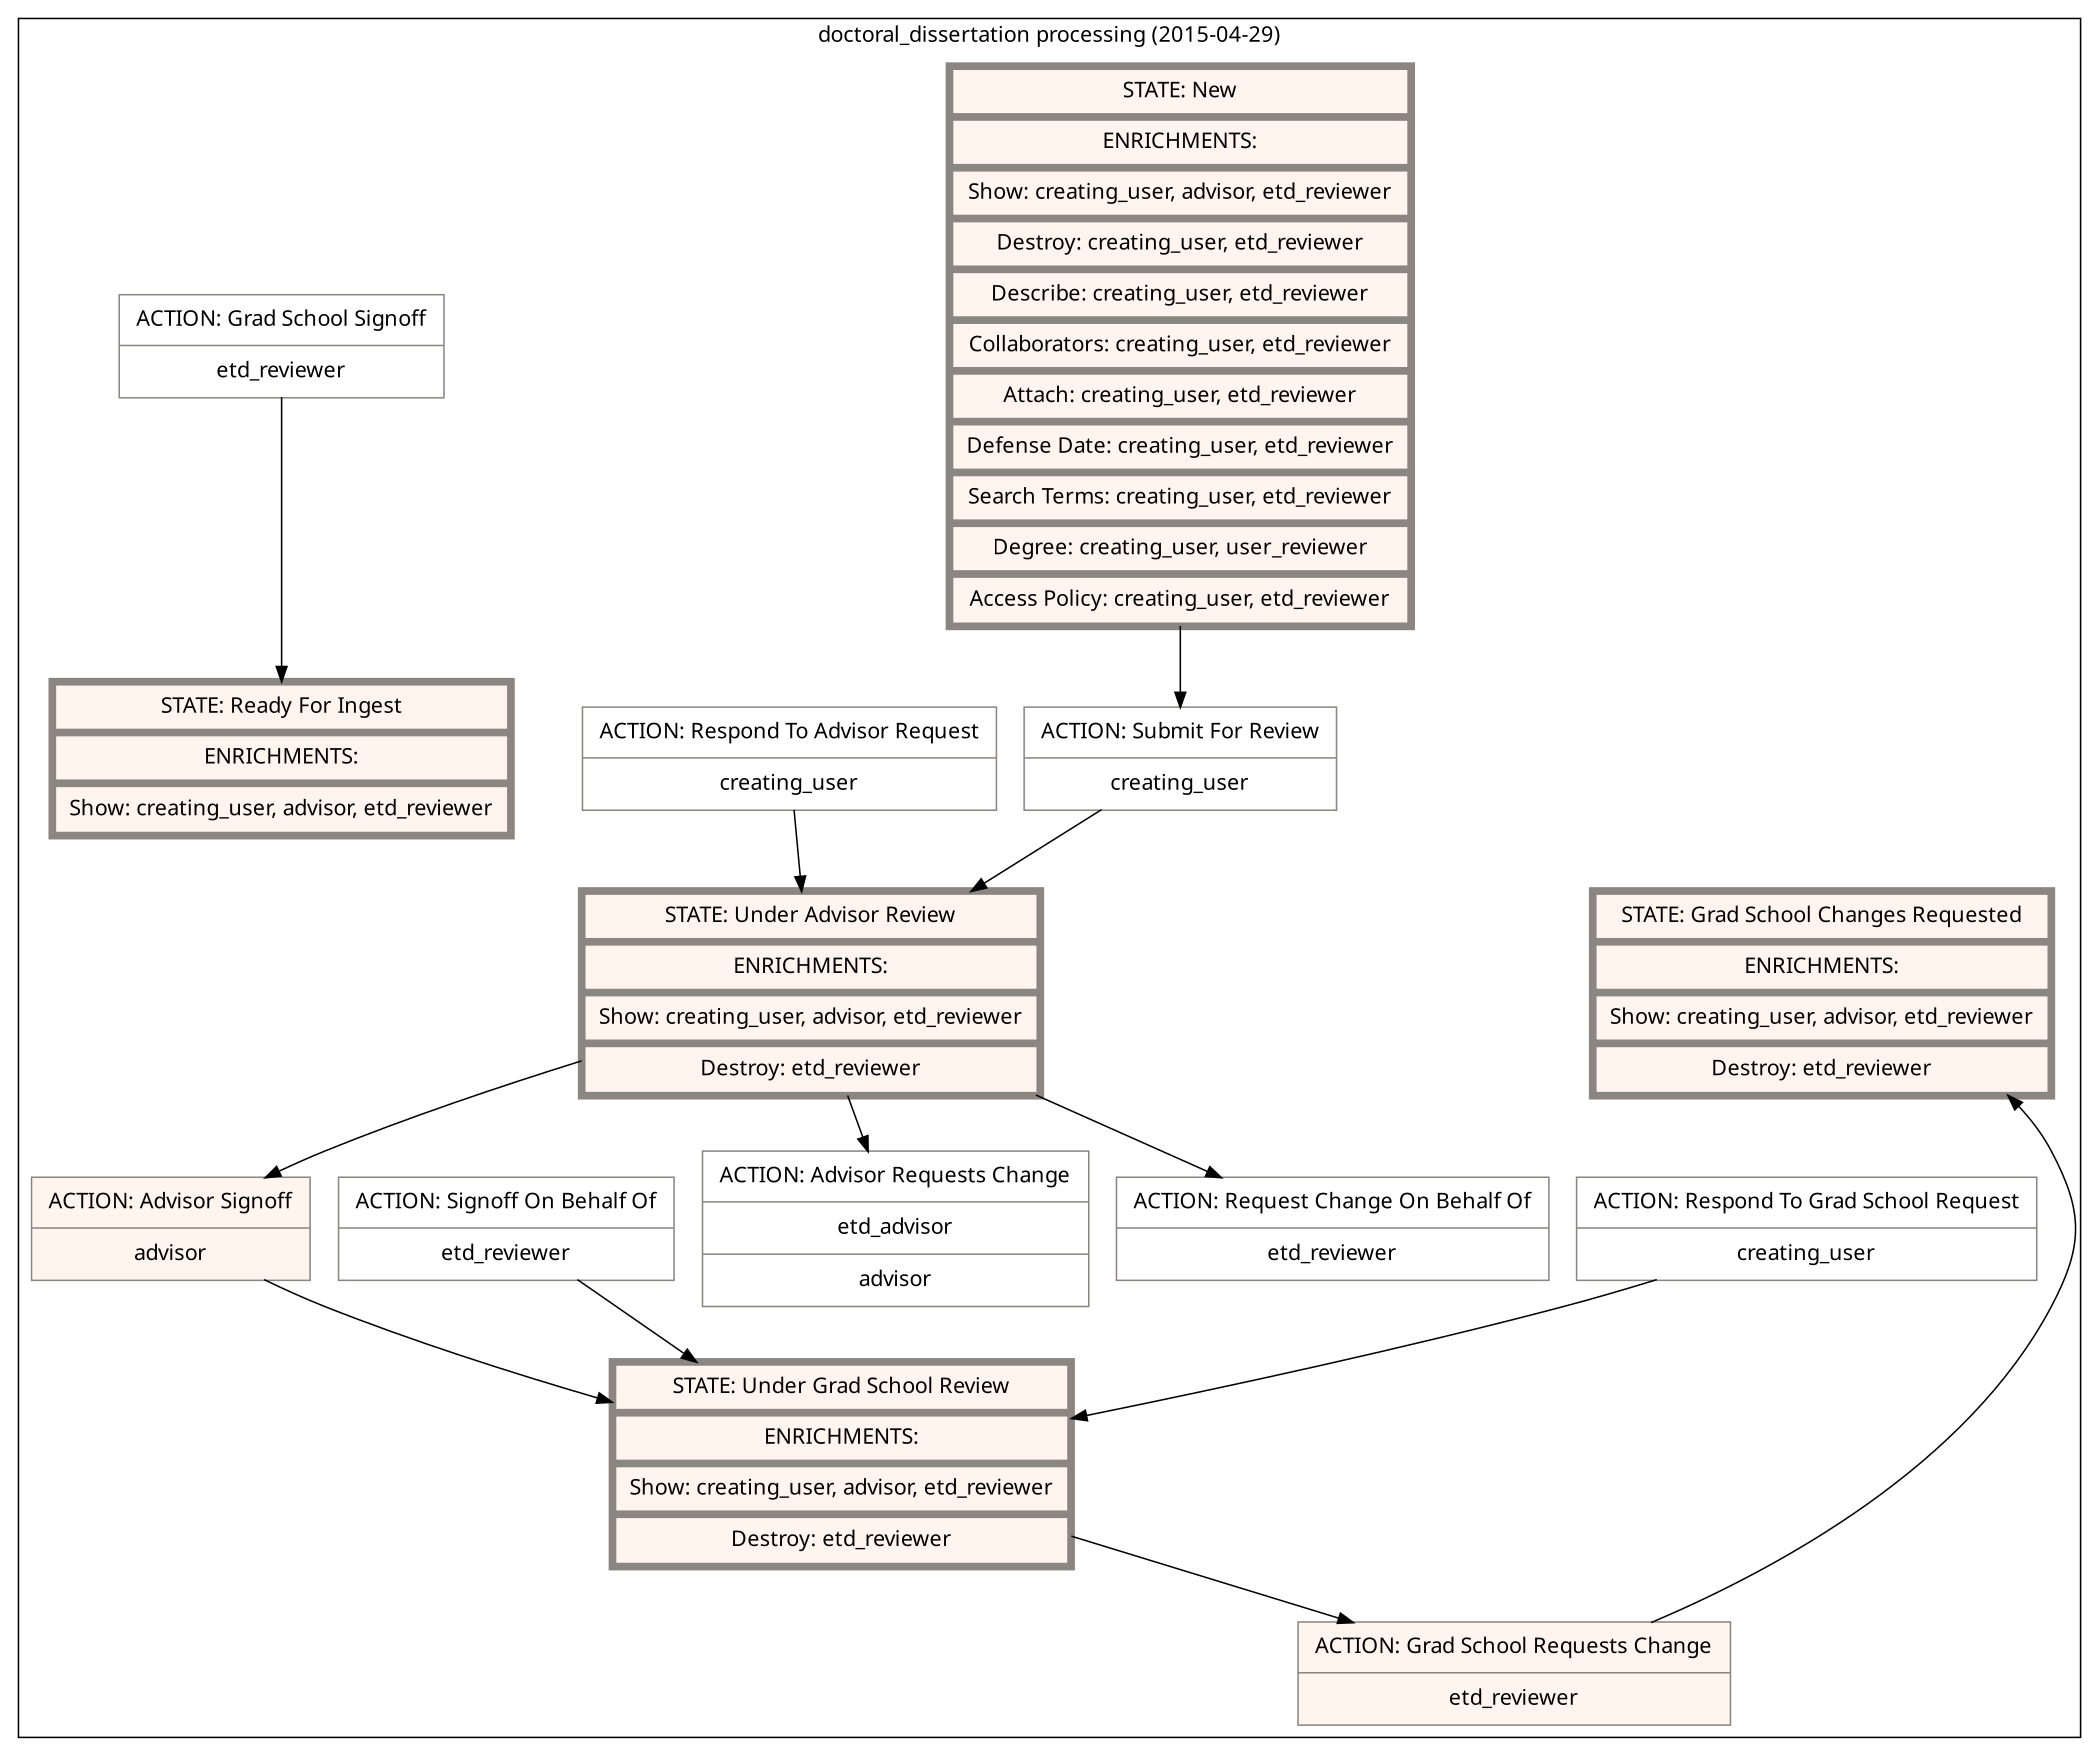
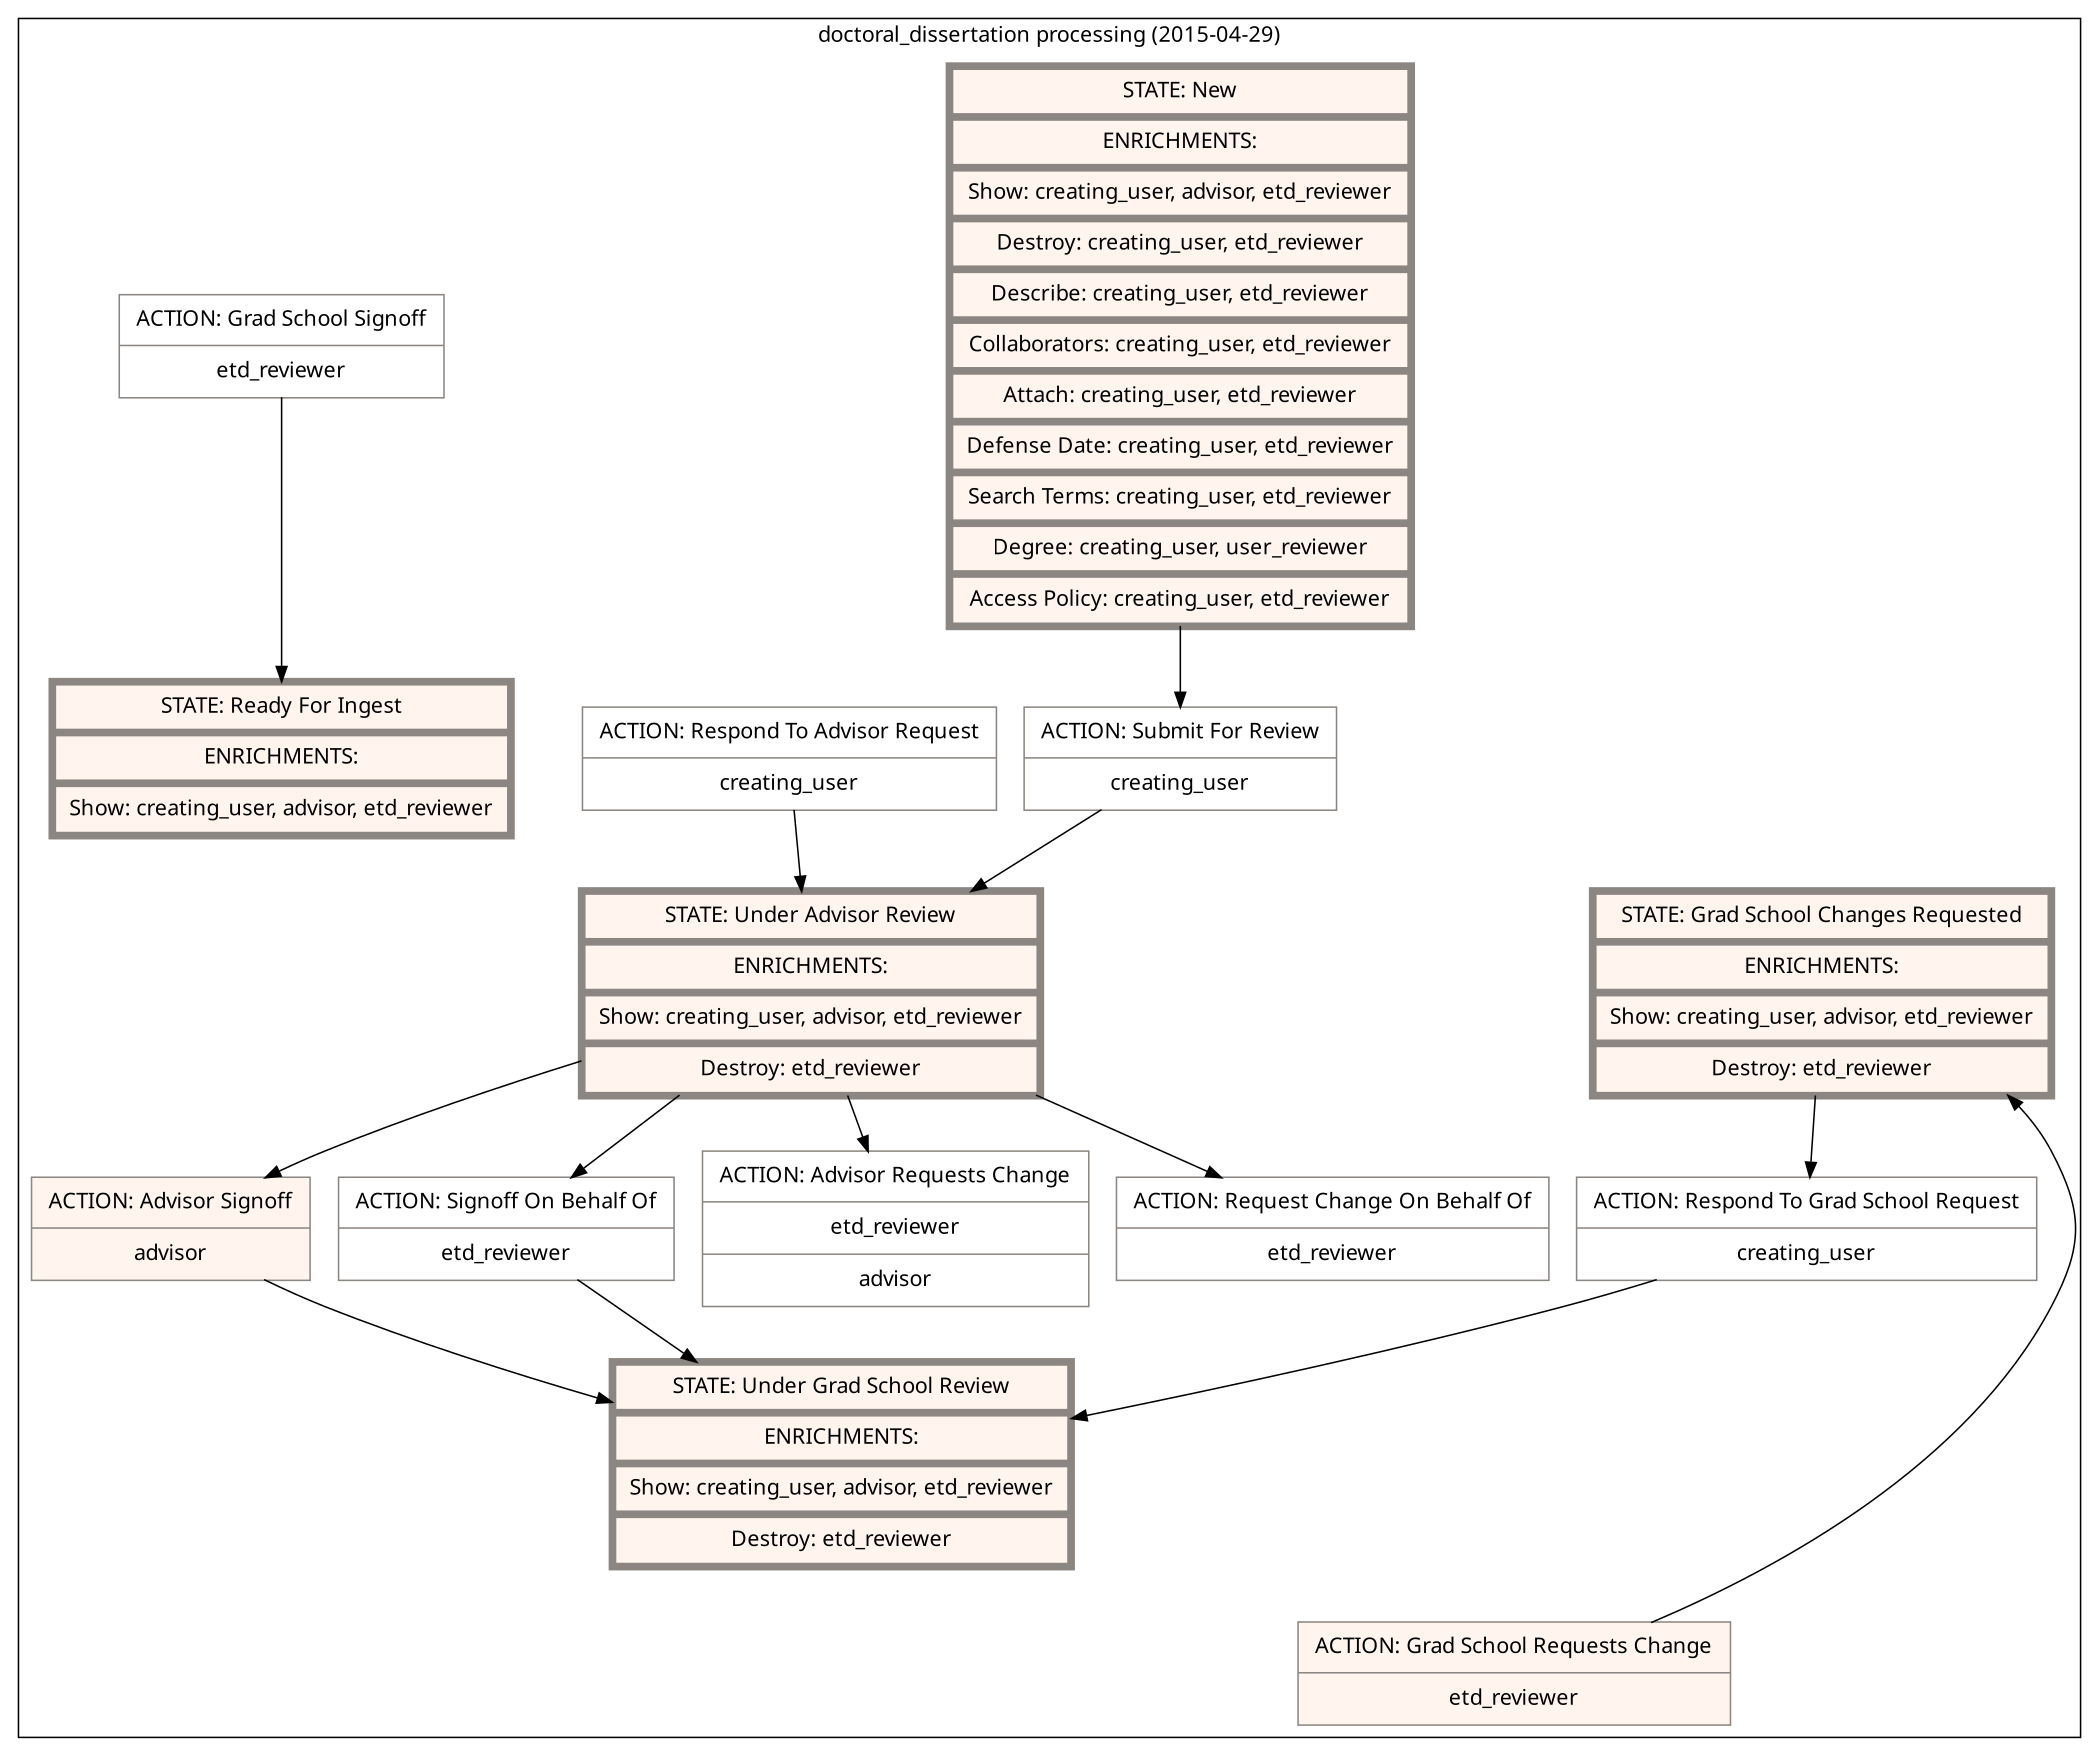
none -> (1813, 1129)
none -> (632, 1132)
(896, 1227) -> (896, 1227)
(1205, 1577) -> none
